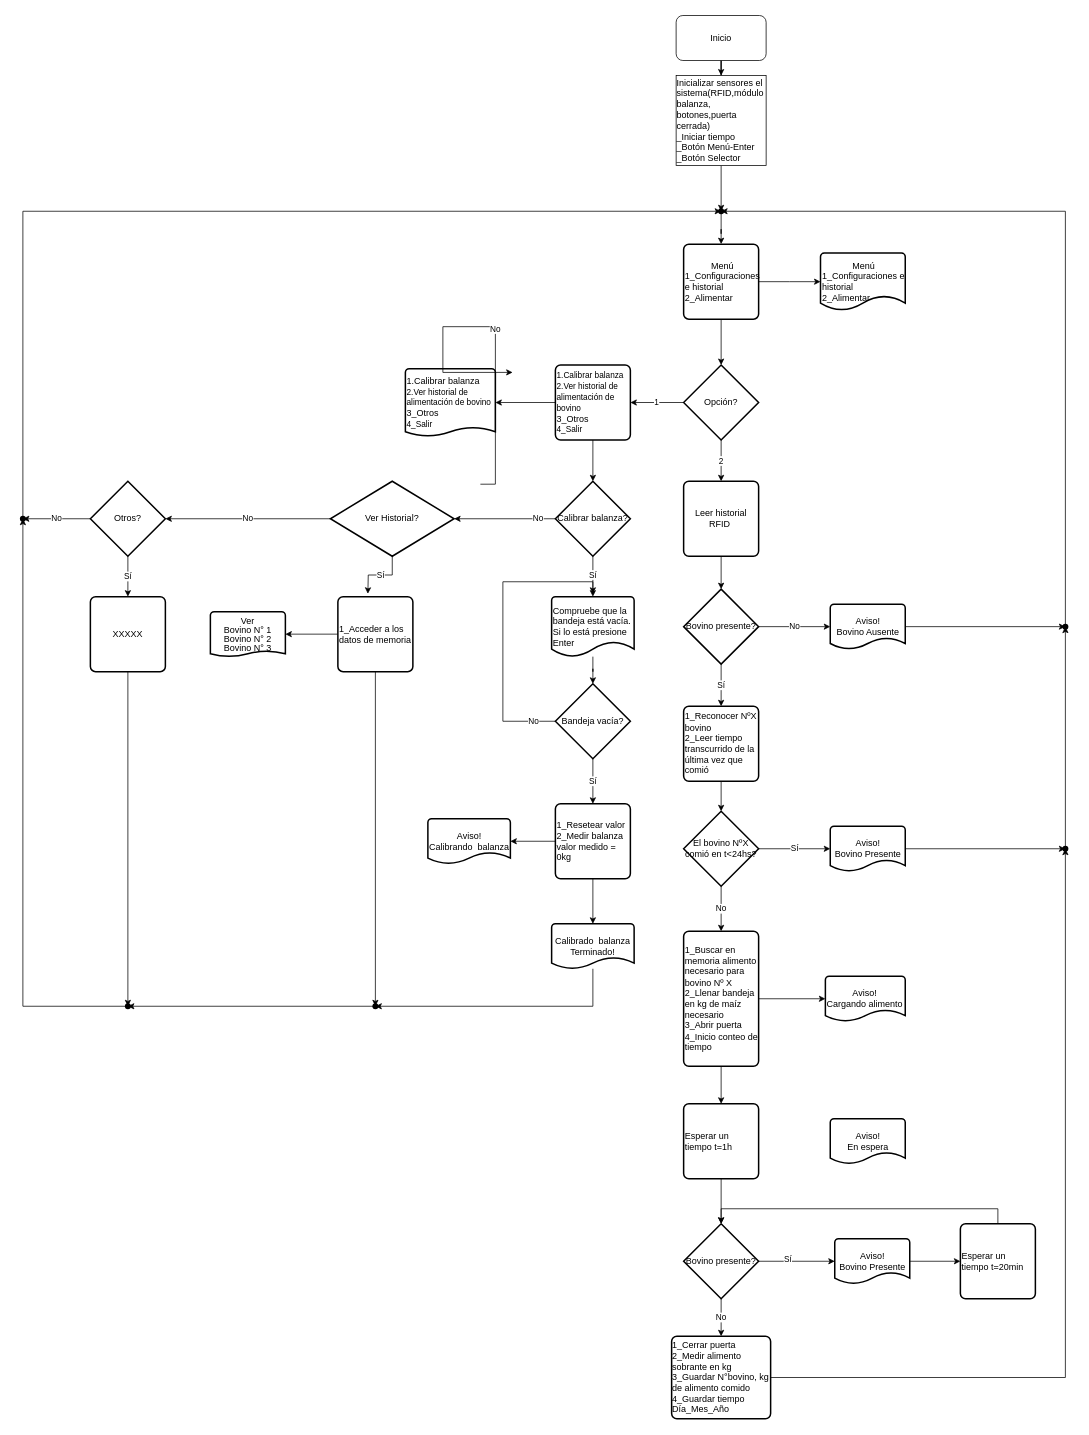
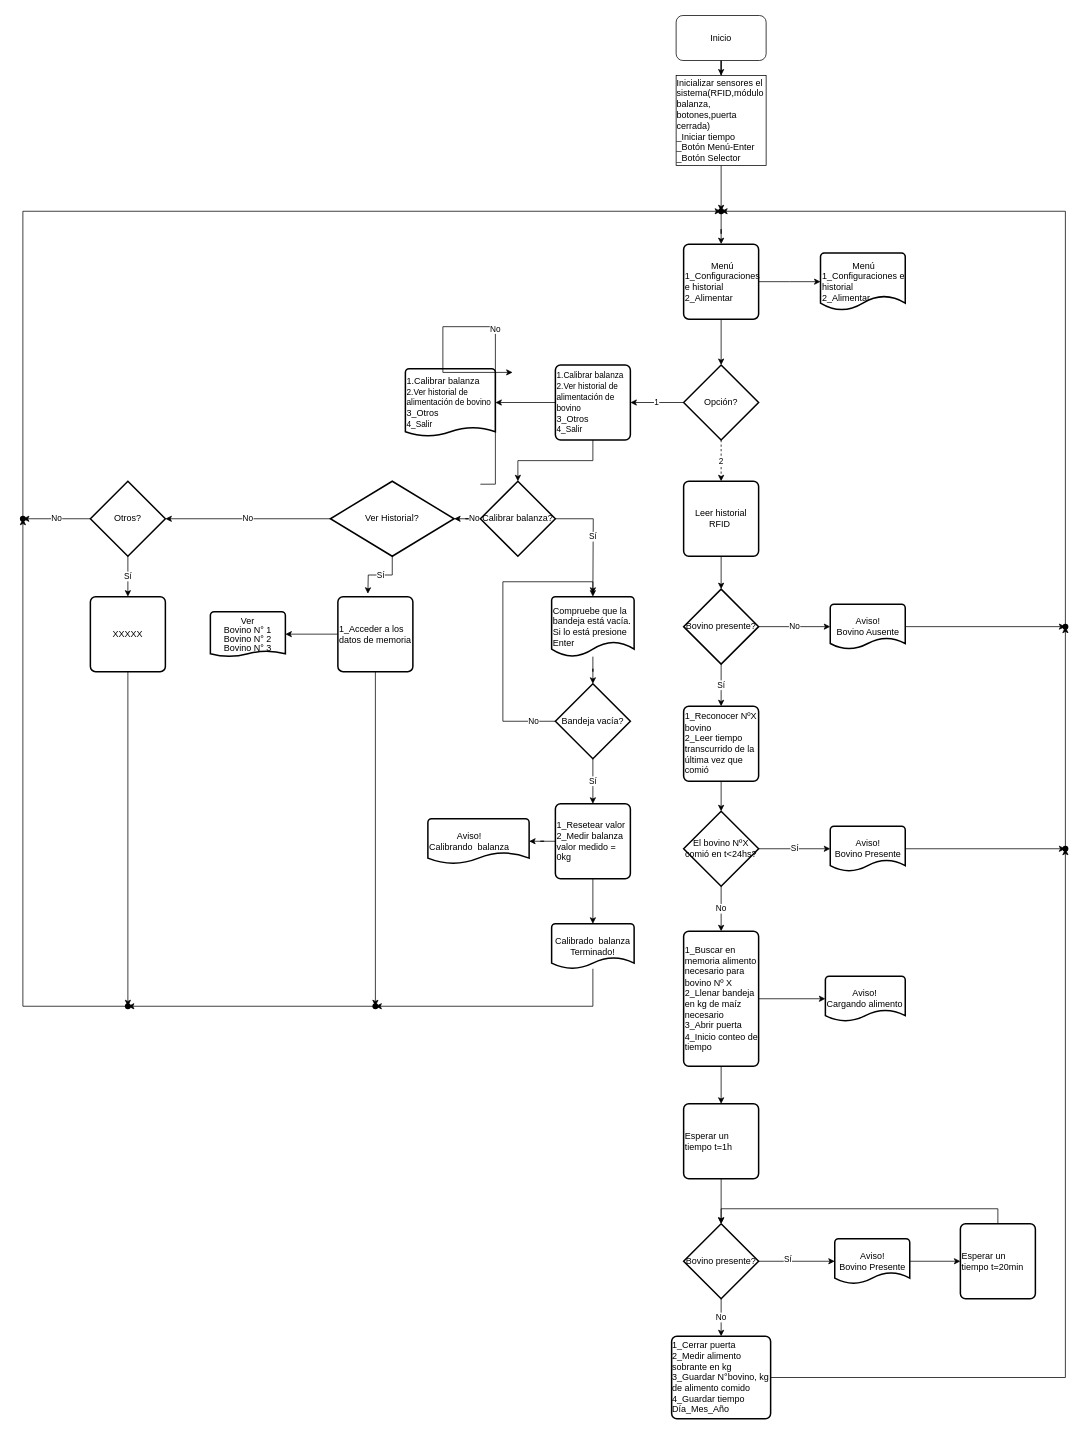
(721, 447) -> (721, 447)
(593, 519) -> (518, 519)
(469, 841) -> (479, 841)
(868, 1141) -> none
